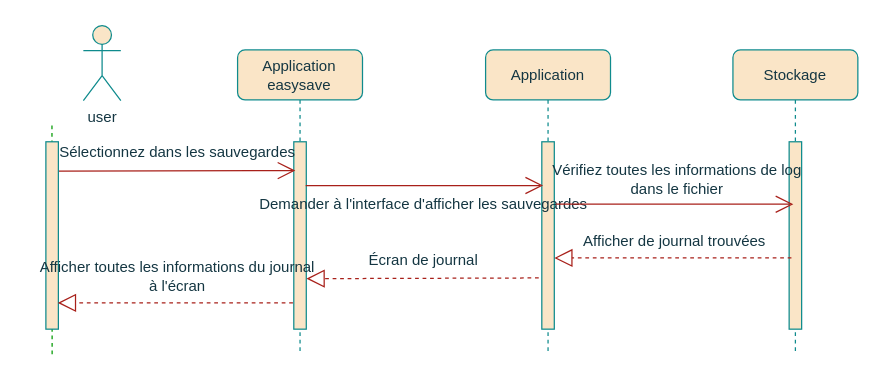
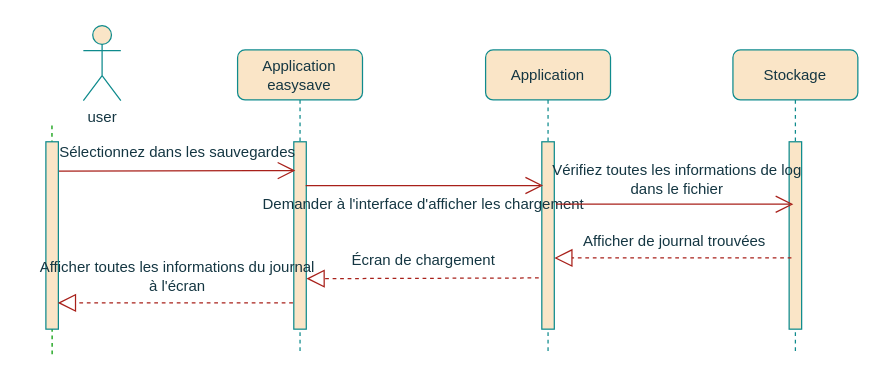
(424, 204) -> (424, 204)
(424, 261) -> (424, 261)
